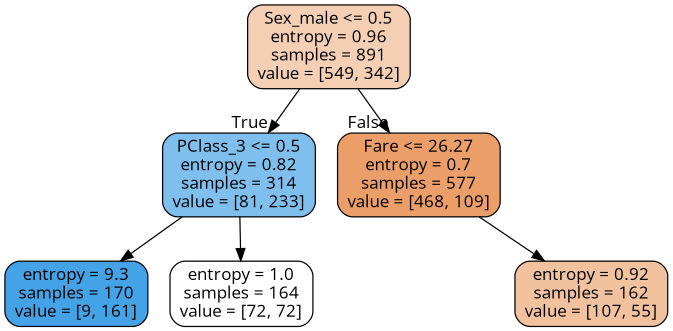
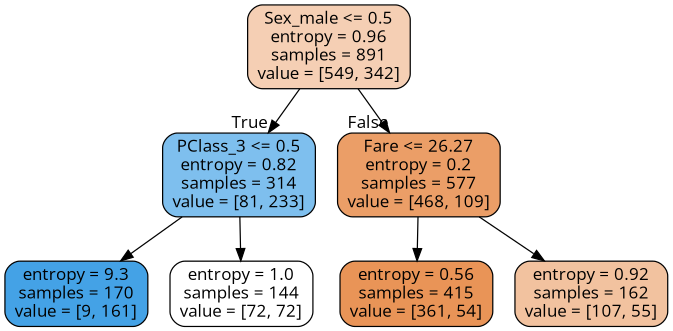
(419, 175) -> (419, 175)
(241, 294) -> (241, 294)
none -> (416, 294)
